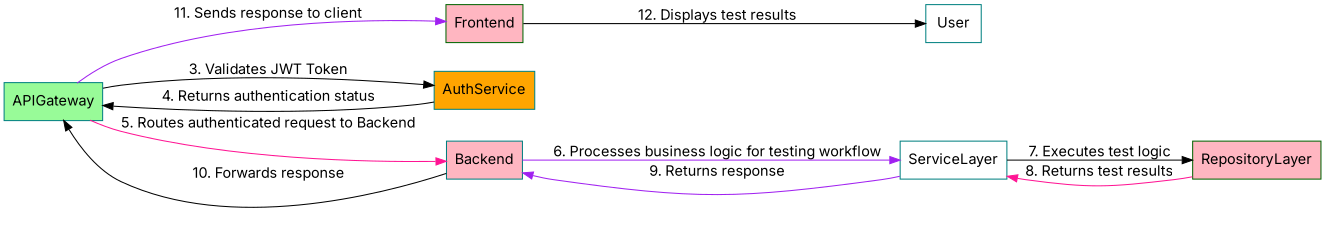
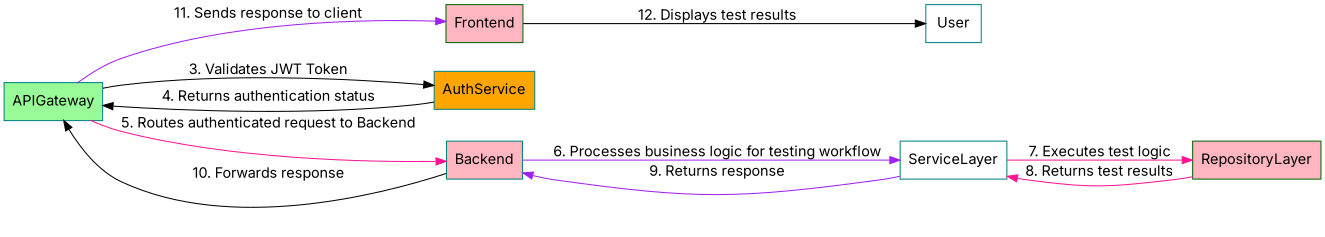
(1094, 160) -> (1094, 160)
